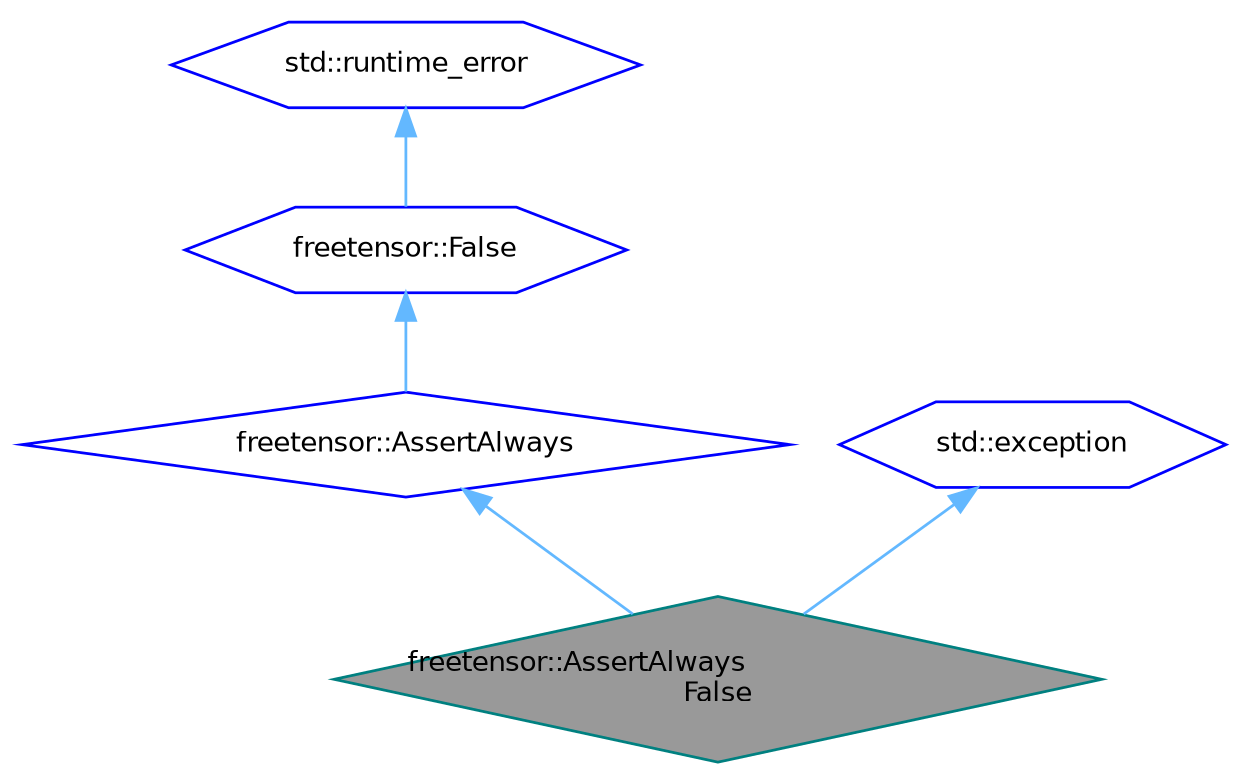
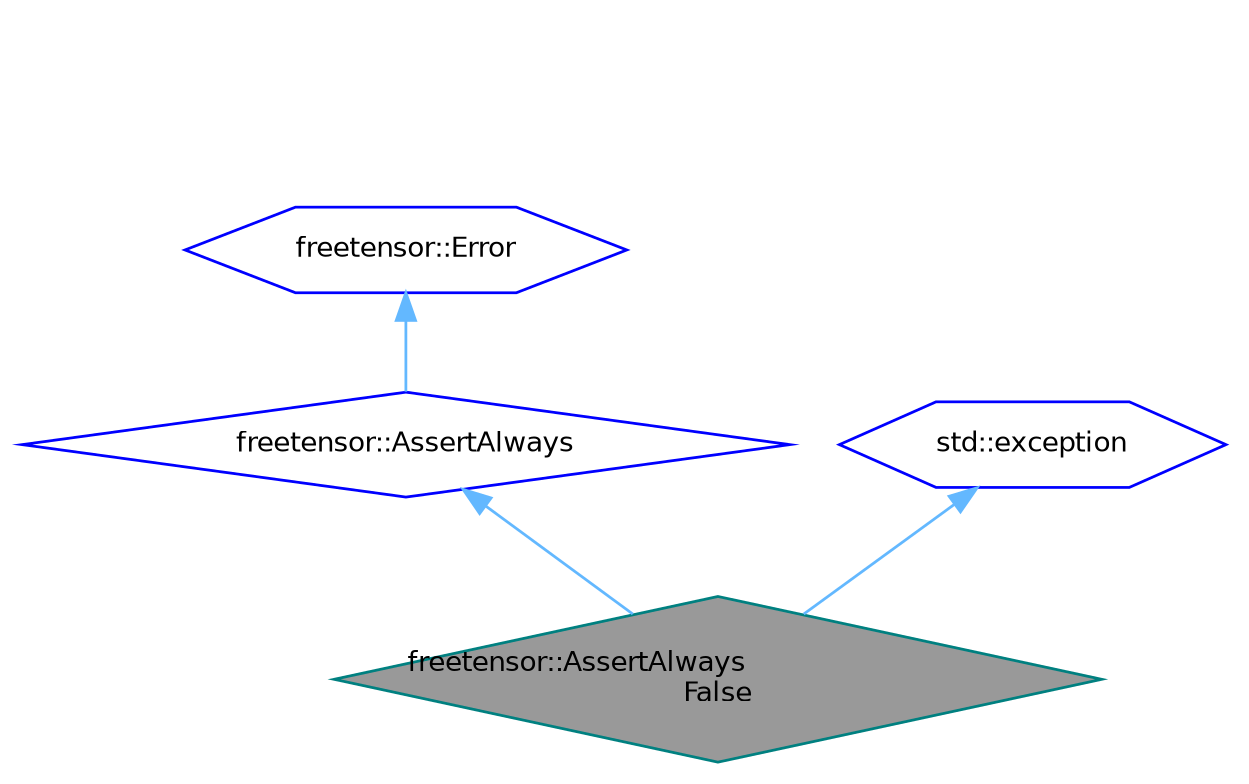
(406, 65) -> none
(406, 250) -> (406, 250)
